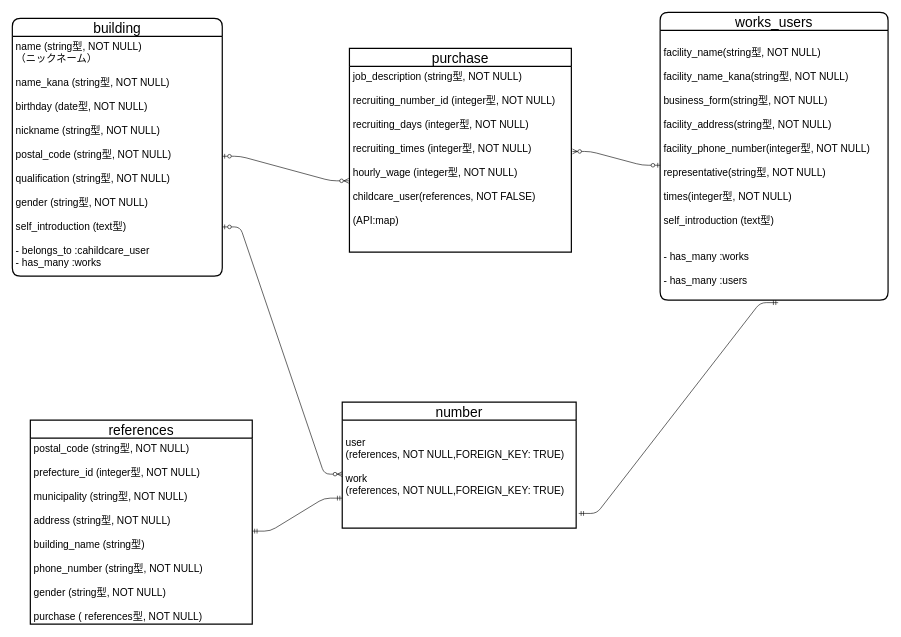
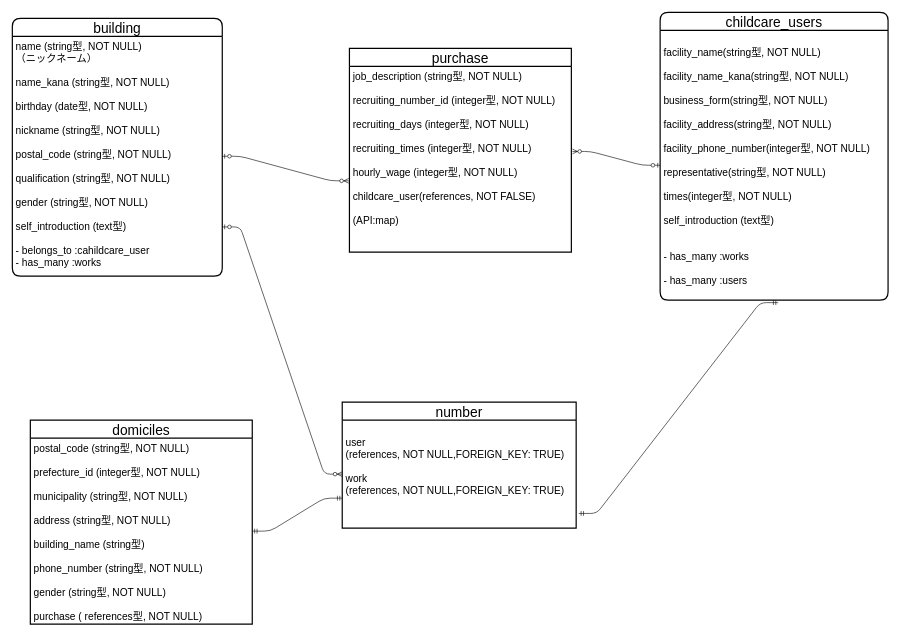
(774, 23) -> (774, 23)
(141, 431) -> (141, 431)
